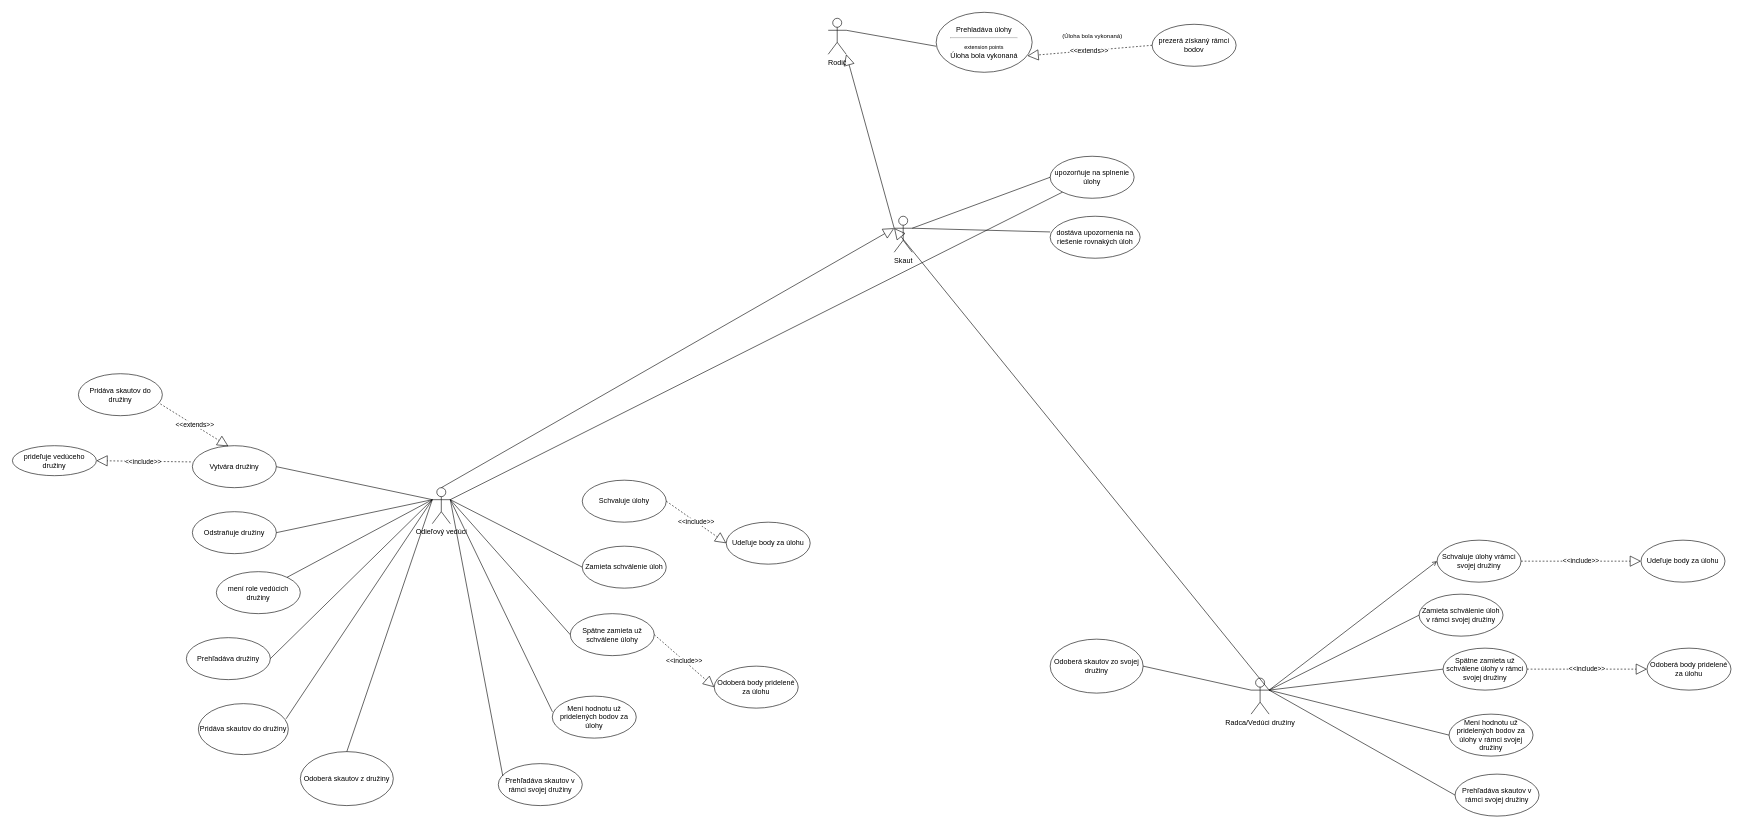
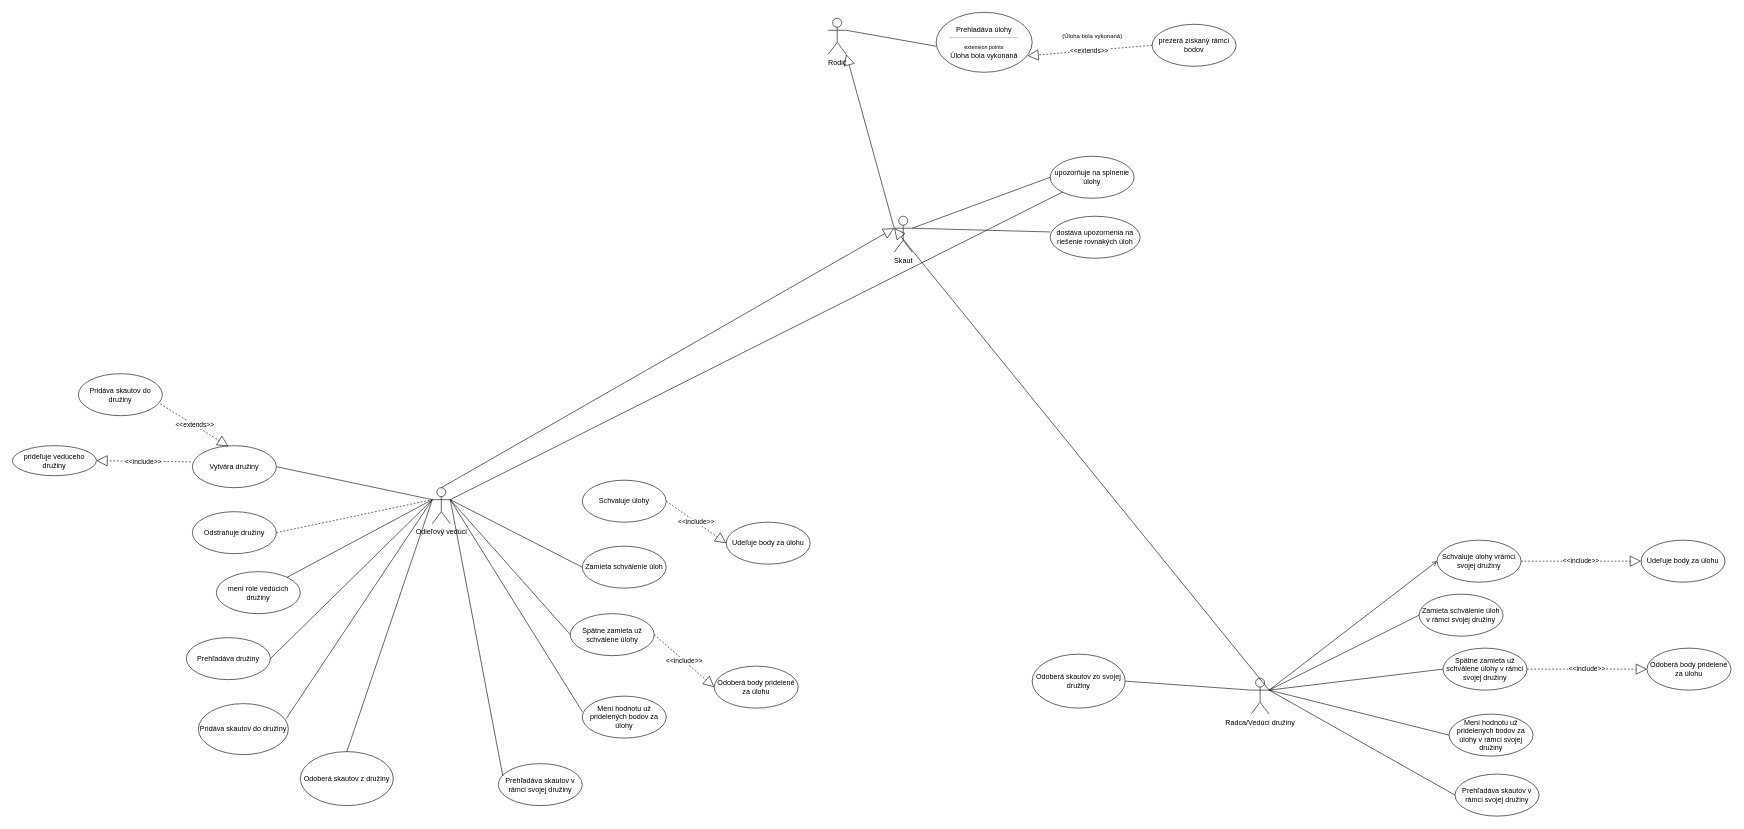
(351, 517) -> (351, 517)
(1097, 666) -> (1079, 681)
(594, 717) -> (624, 717)
